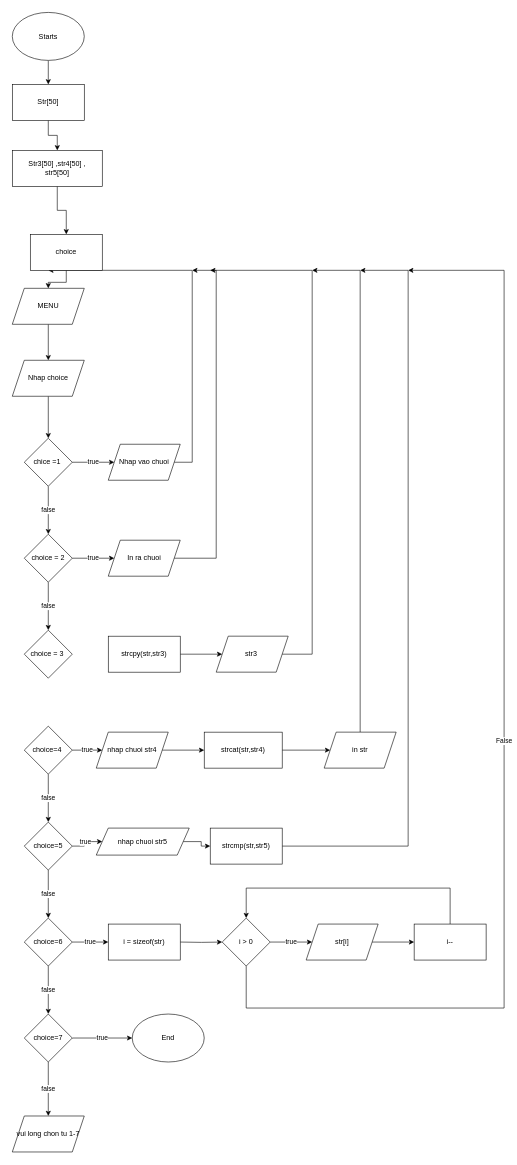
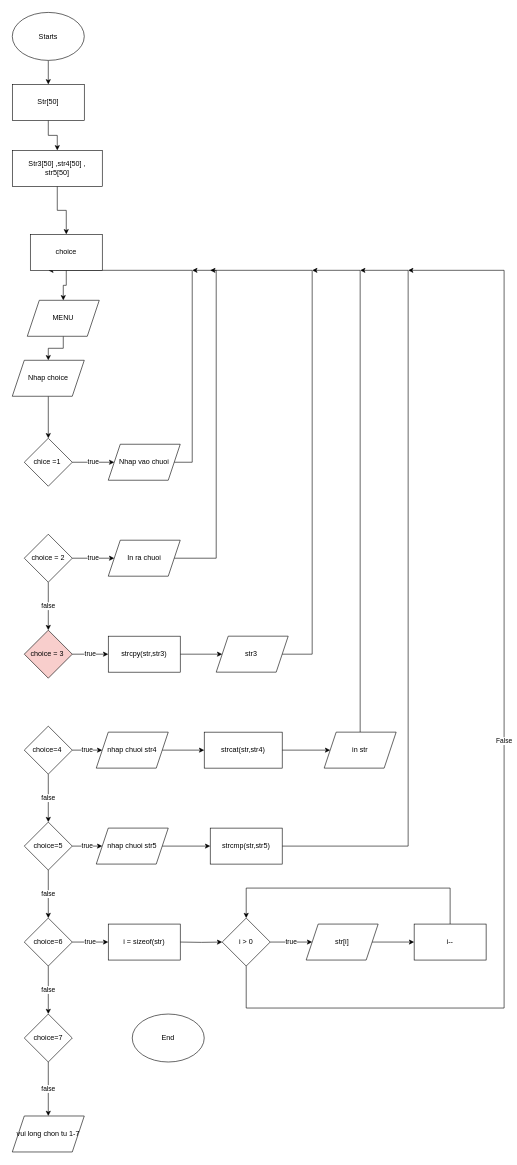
(48, 306) -> (63, 318)
(48, 509) -> none
(48, 654) -> (48, 654)
none -> (93, 654)
(143, 842) -> (132, 846)
(101, 1038) -> none
